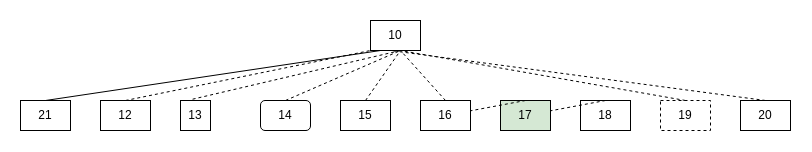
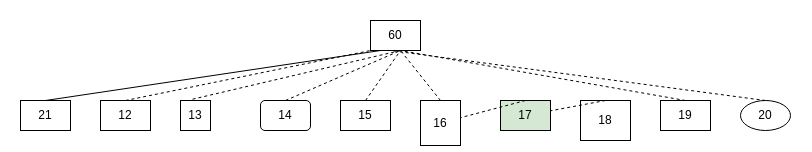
(396, 36) -> (396, 36)
(446, 116) -> (441, 123)
(606, 116) -> (606, 121)
(686, 116) -> (686, 116)
(766, 116) -> (766, 116)
